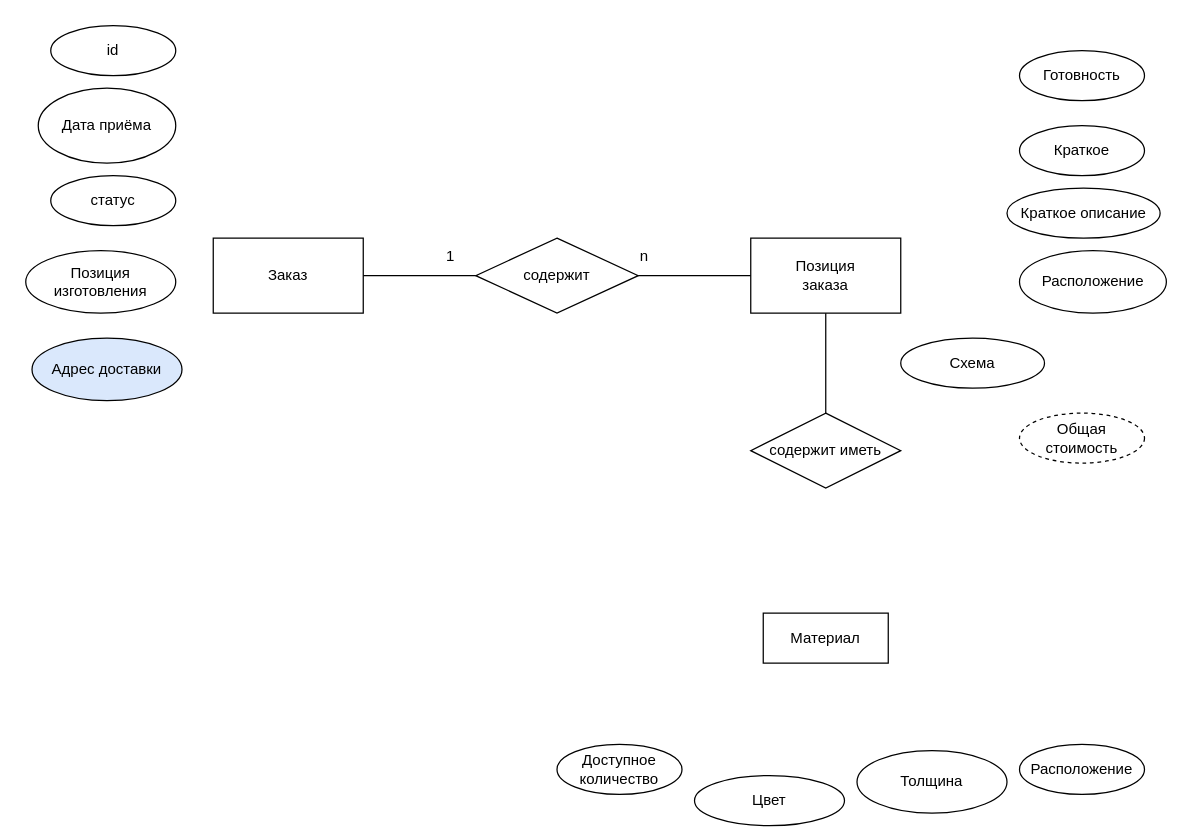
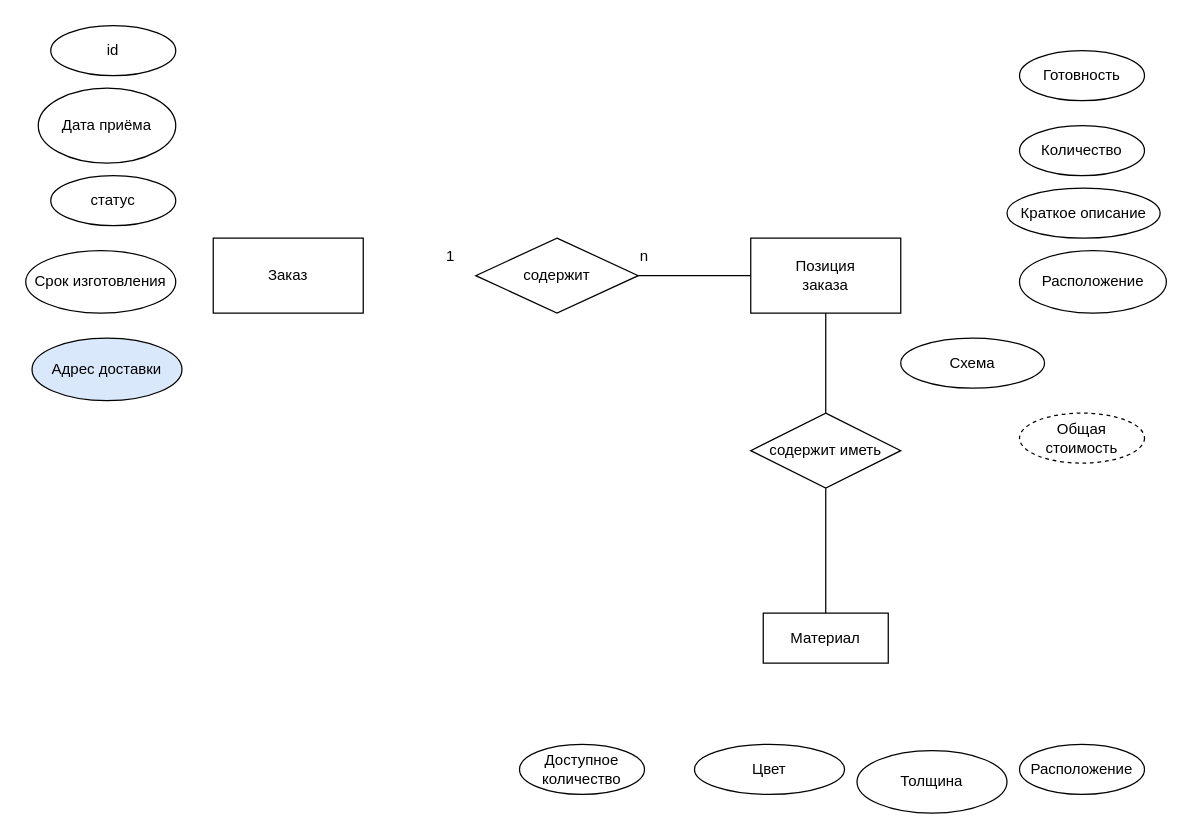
(1082, 151) -> (1082, 151)
(419, 276) -> none
(101, 282) -> (101, 282)
none -> (826, 551)
(619, 769) -> (582, 769)
(769, 801) -> (769, 769)
